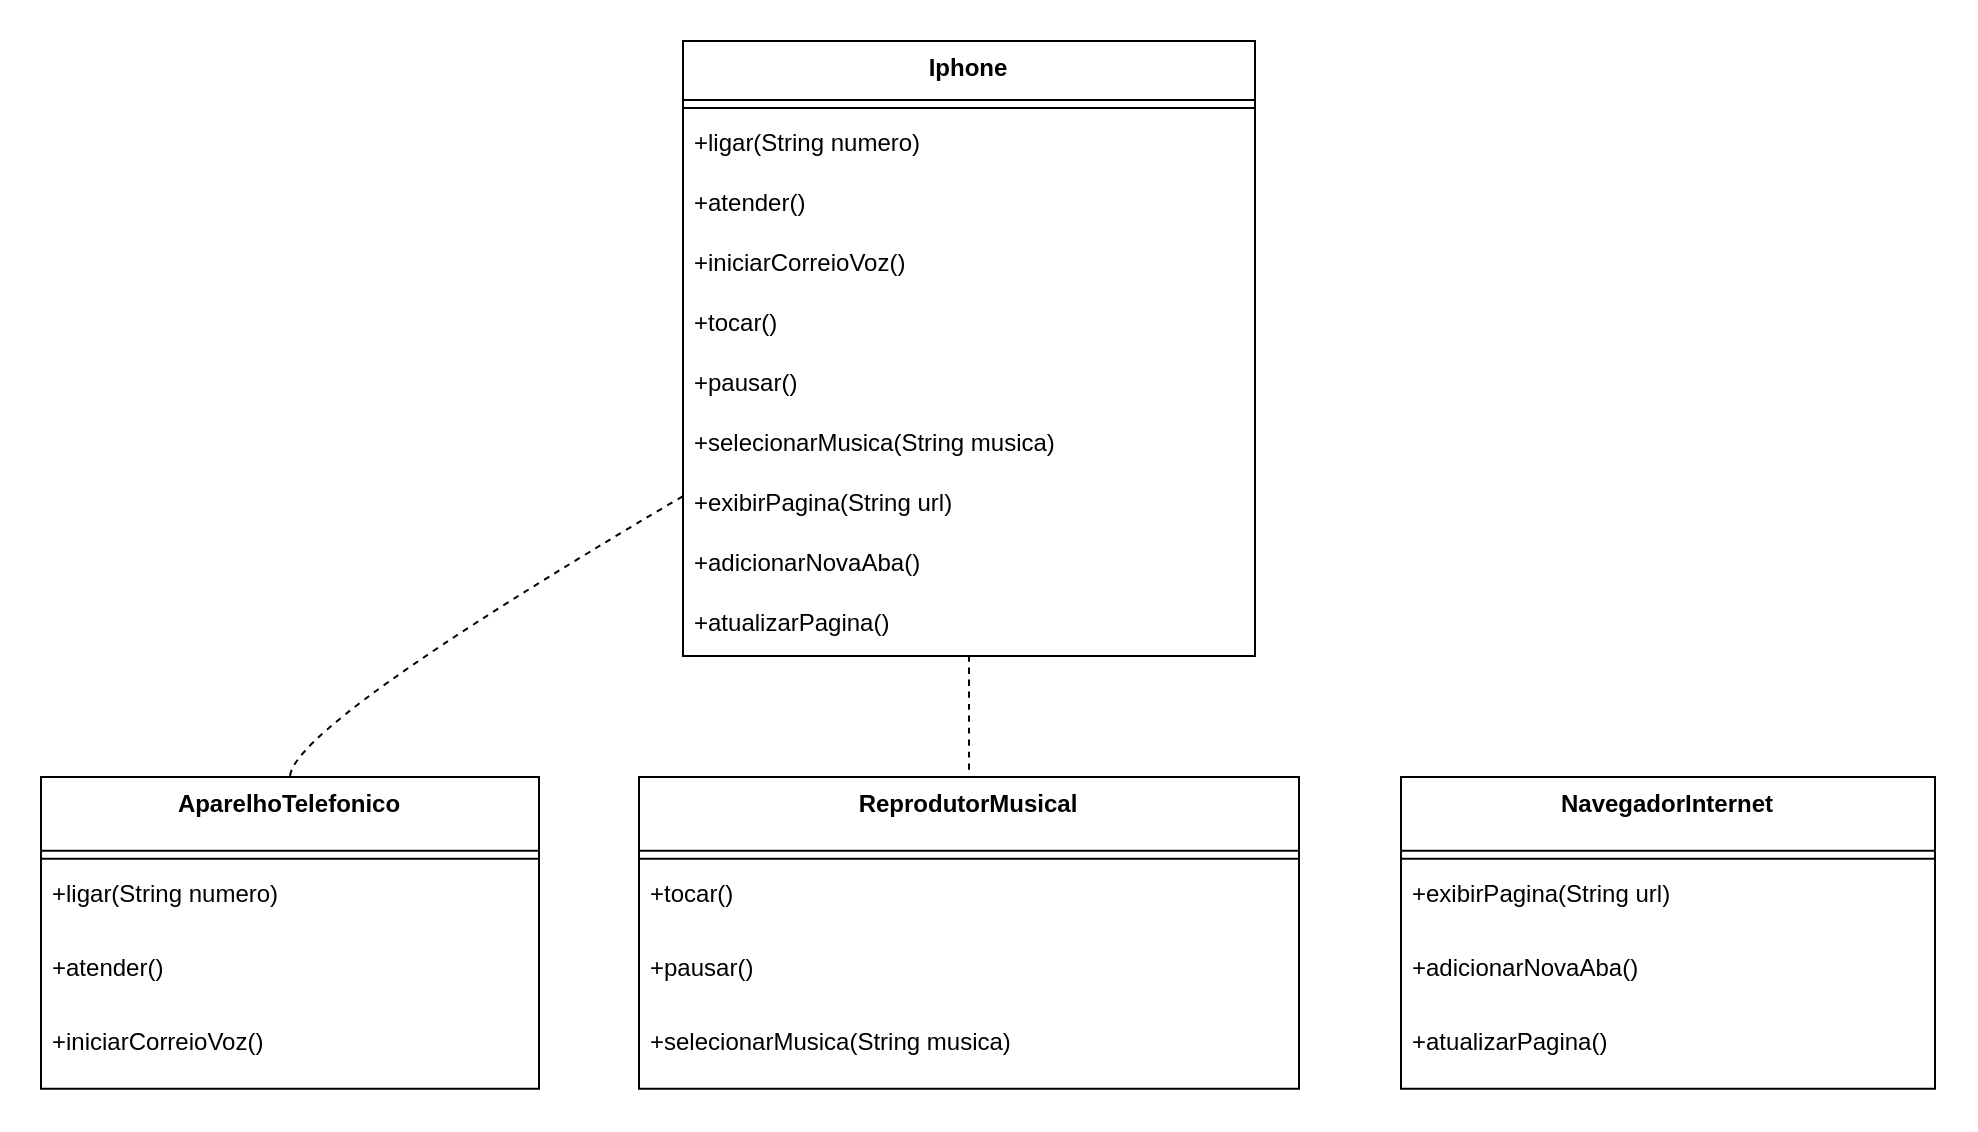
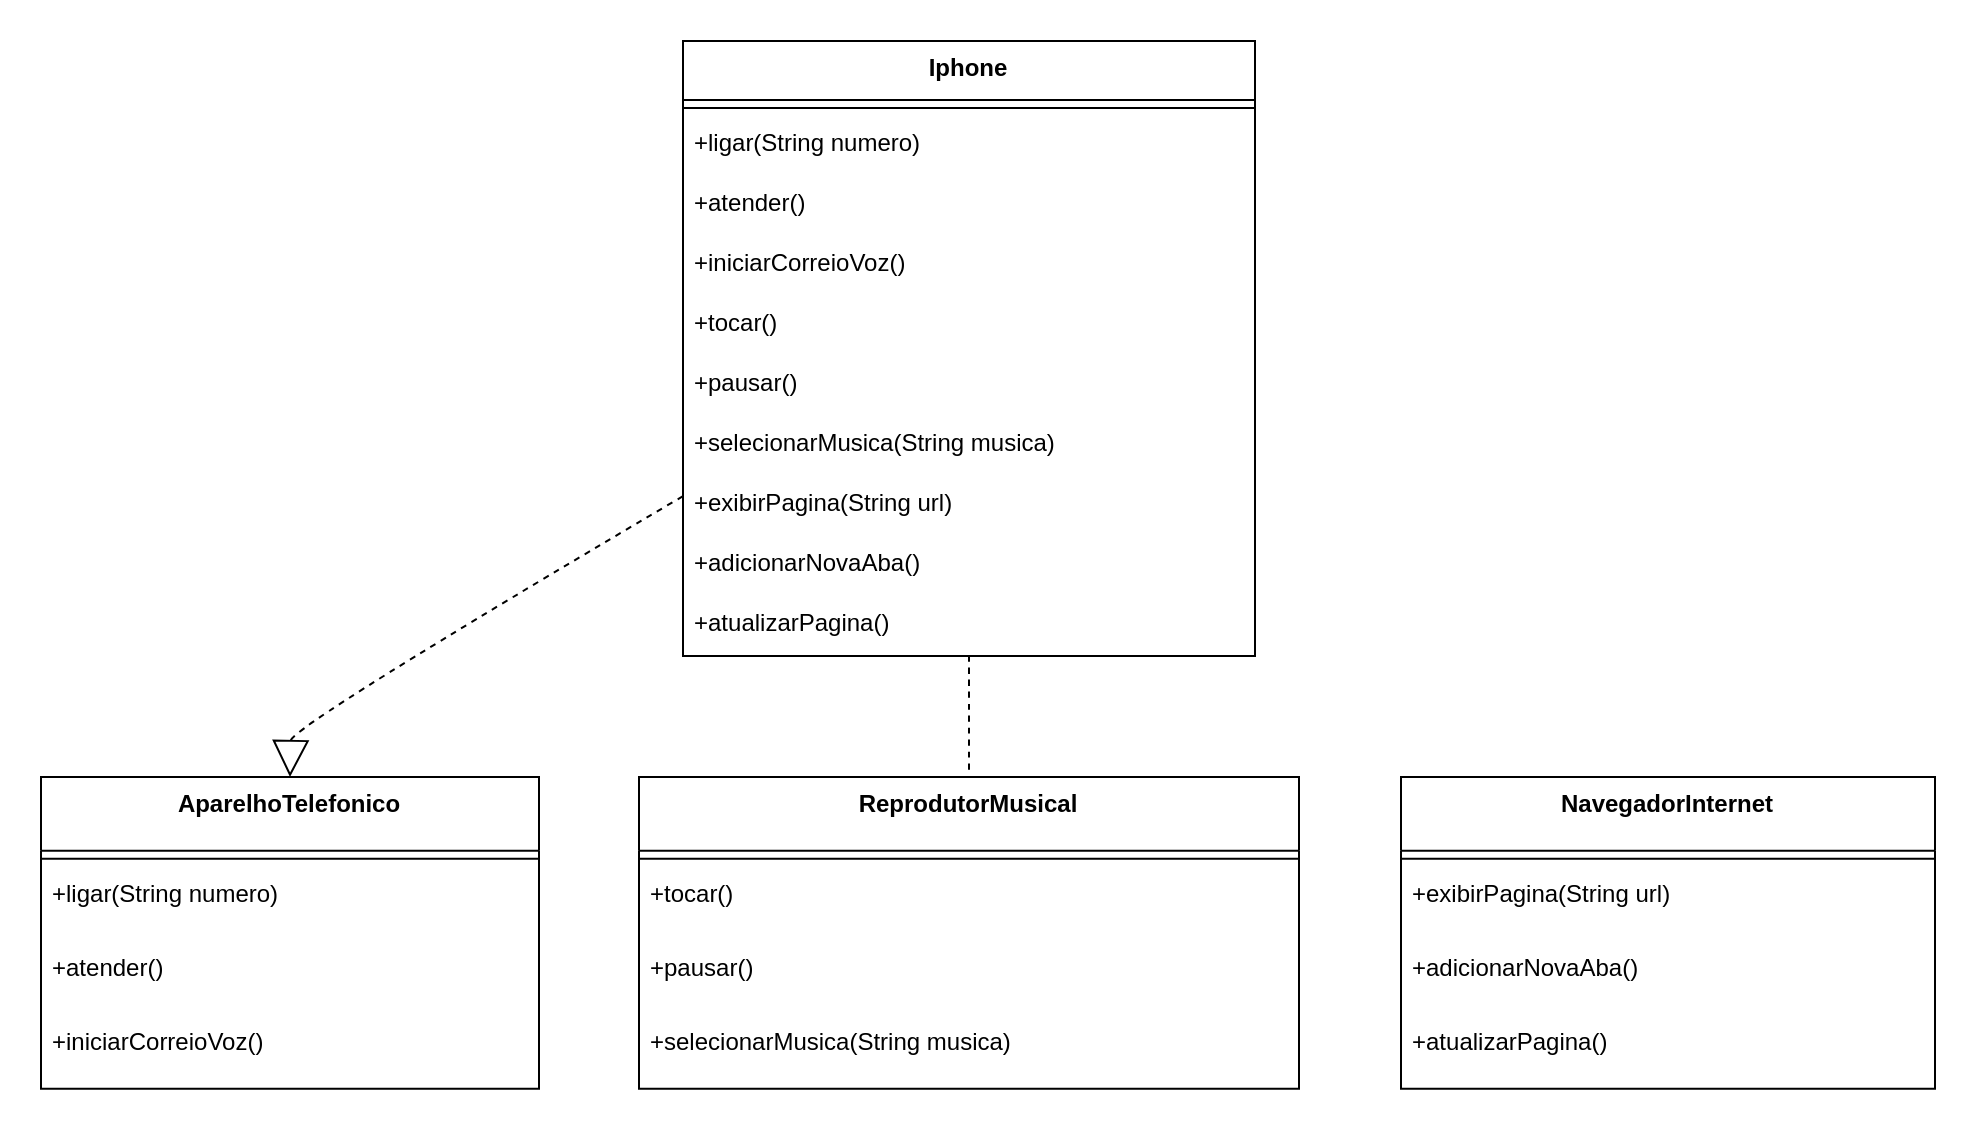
(432, 652) -> (439, 642)
